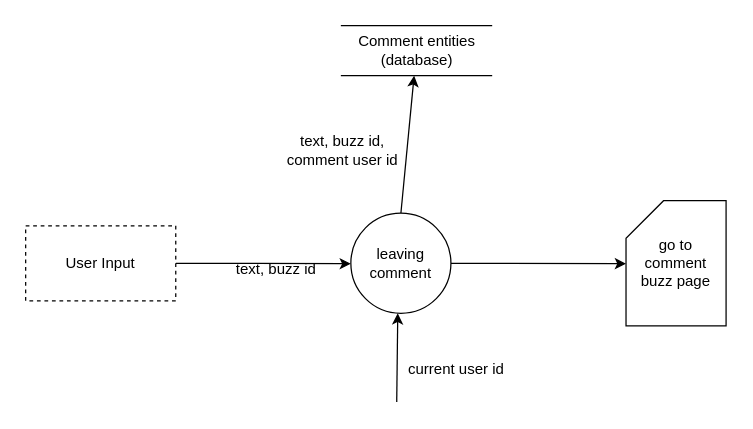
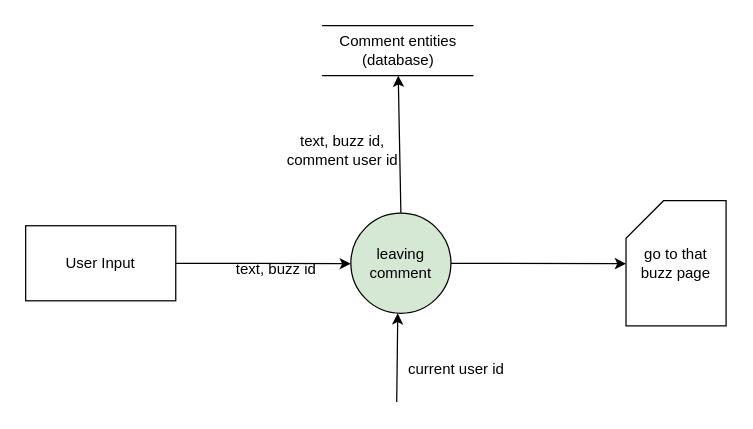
(416, 51) -> (398, 51)
(101, 263) -> (101, 263)
(401, 263) -> (401, 263)
(676, 263) -> (676, 263)
